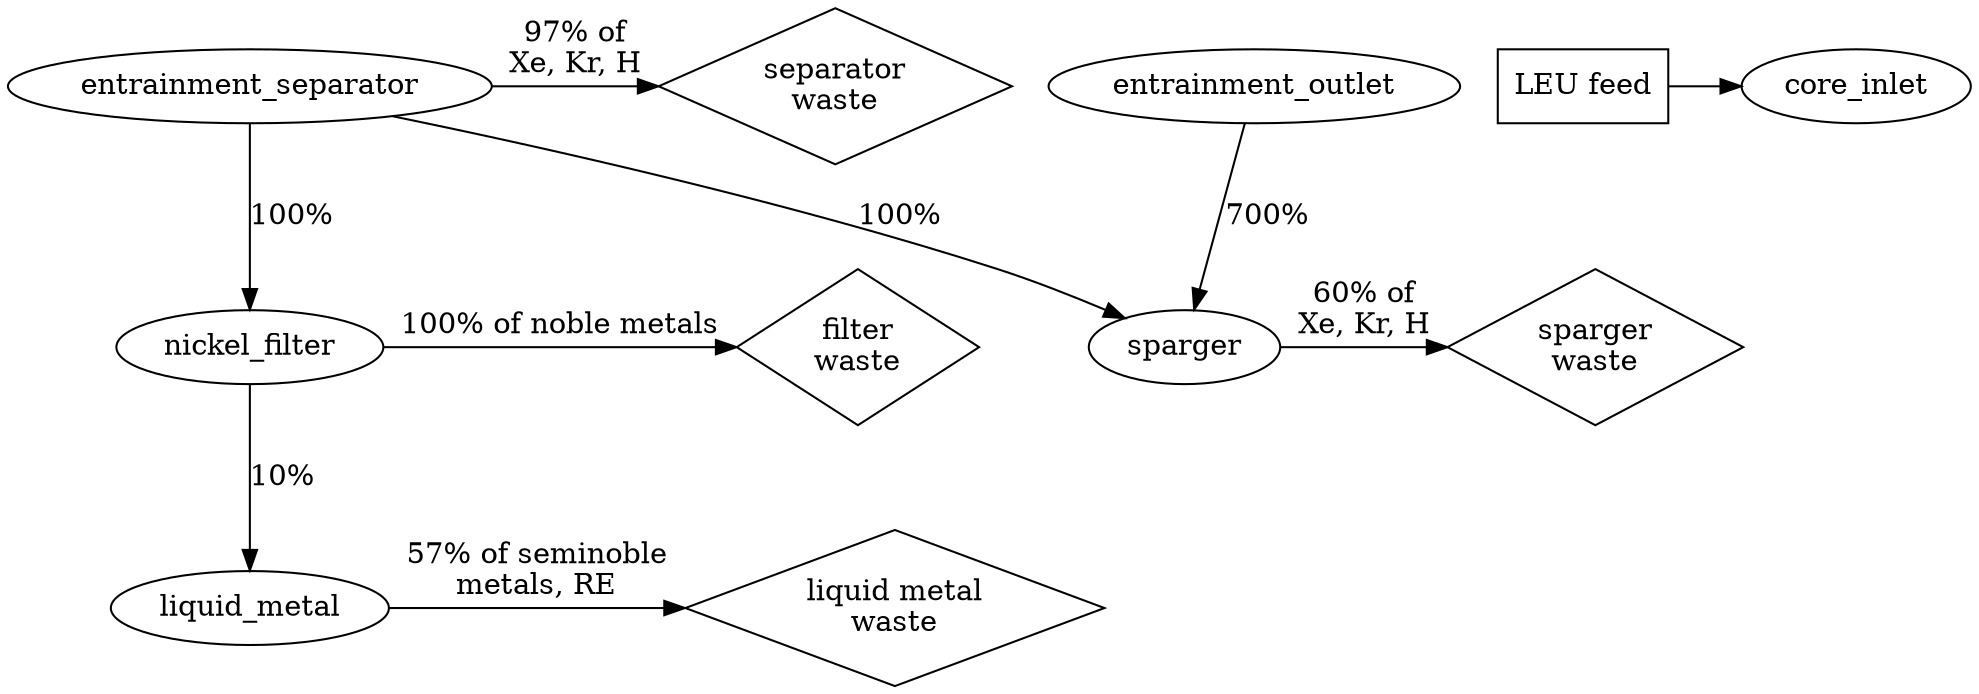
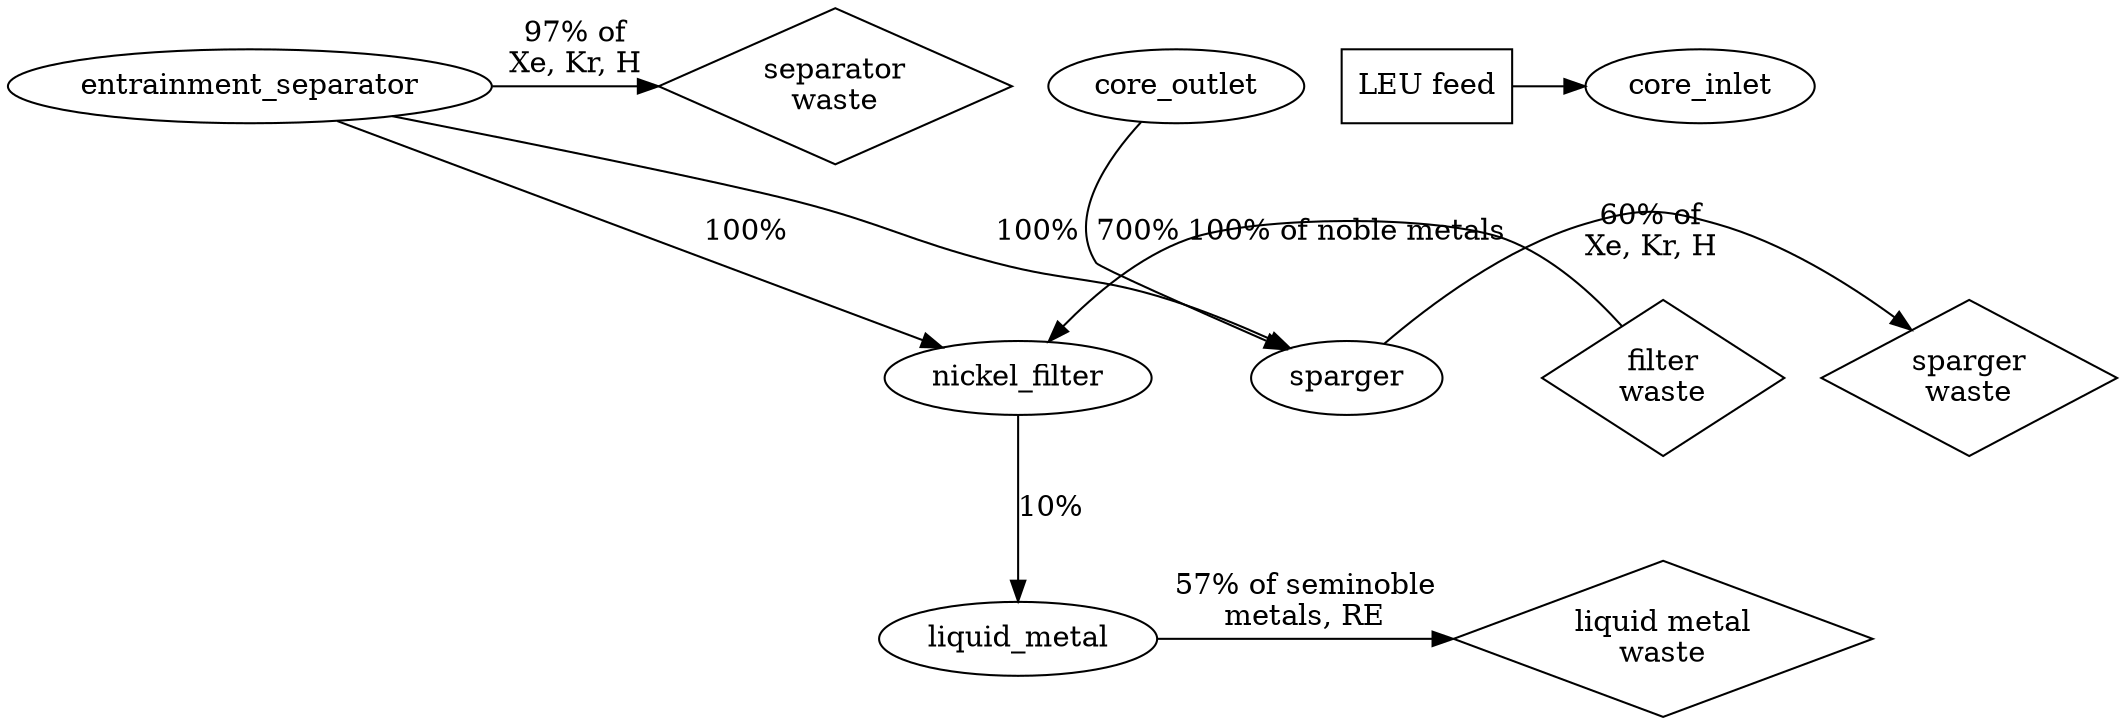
(1254, 86) -> (1176, 86)
(550, 347) -> (1343, 221)
